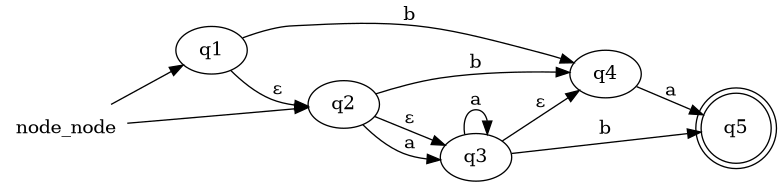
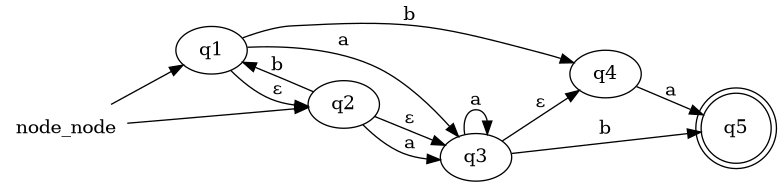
none -> (359, 60)
(465, 75) -> (285, 79)
